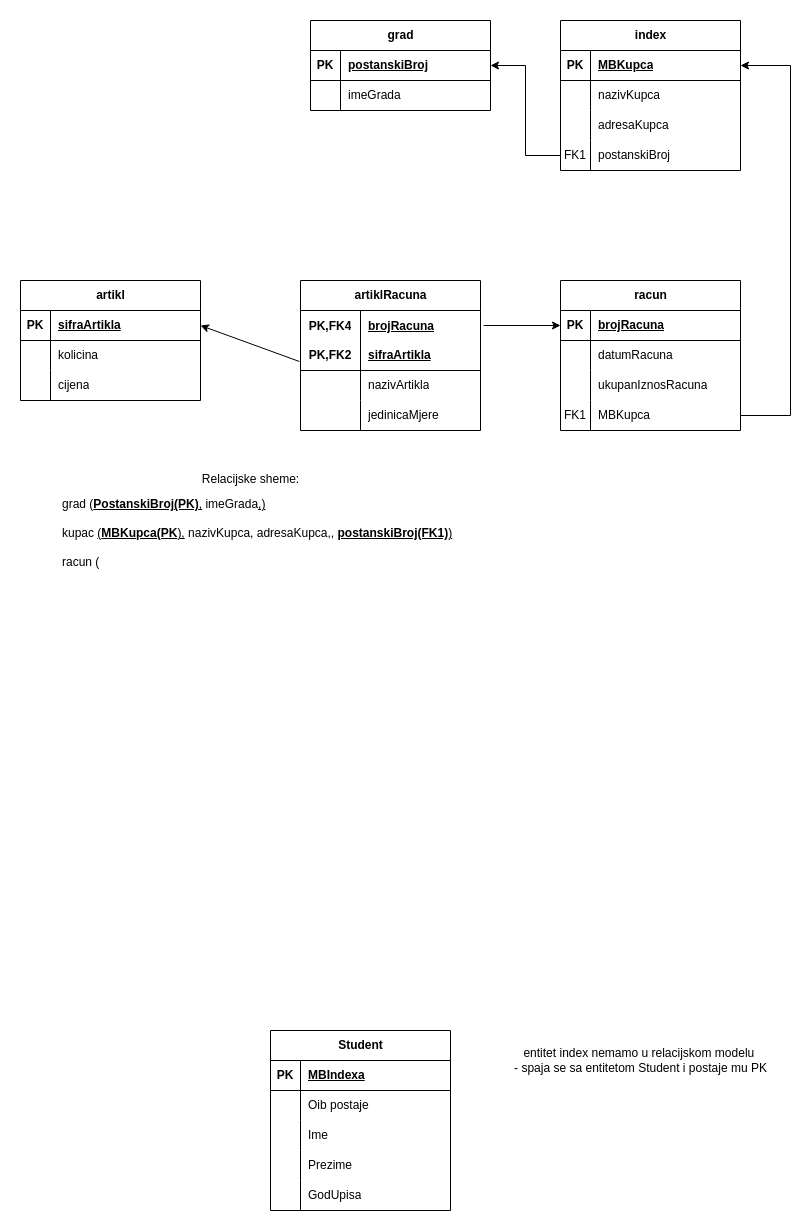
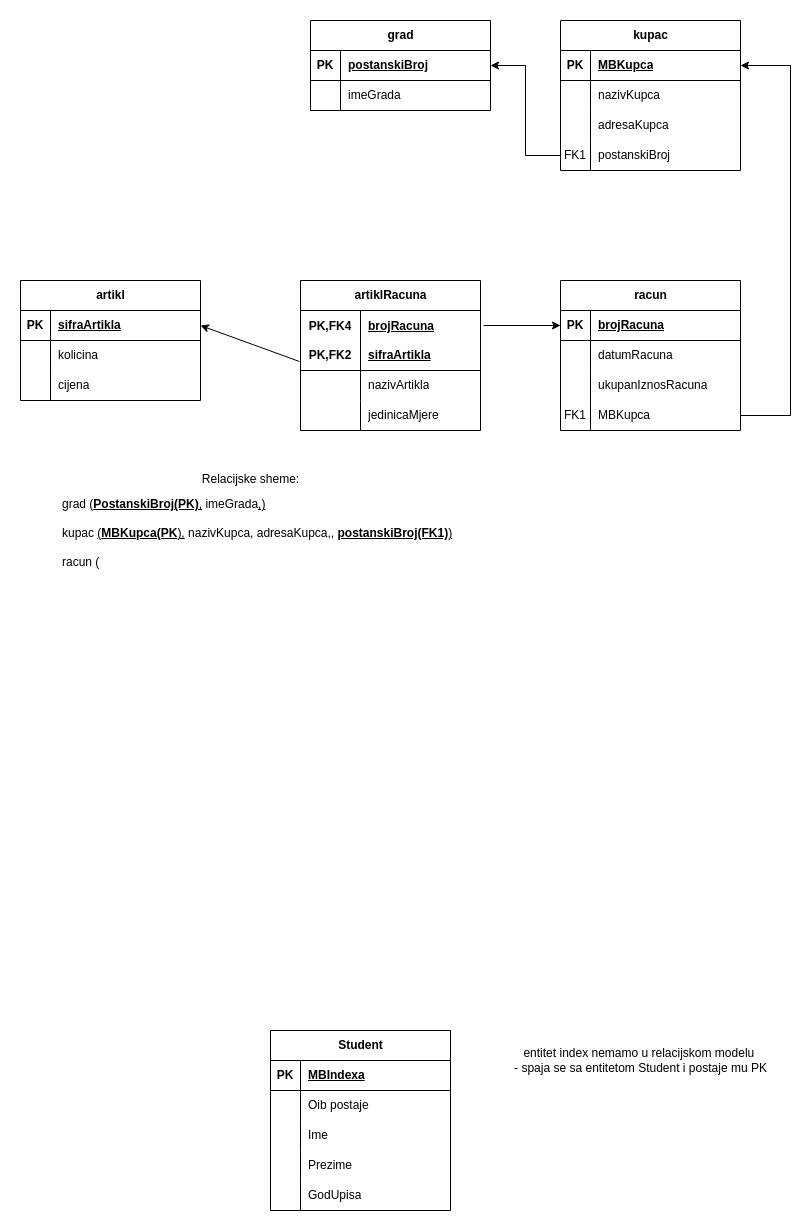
(651, 36) -> (651, 36)
